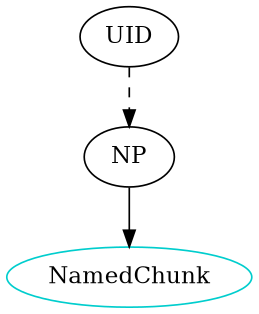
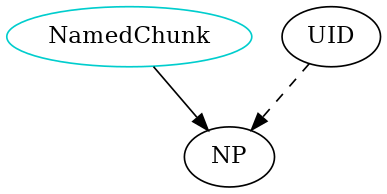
(129, 209) -> (175, 92)
